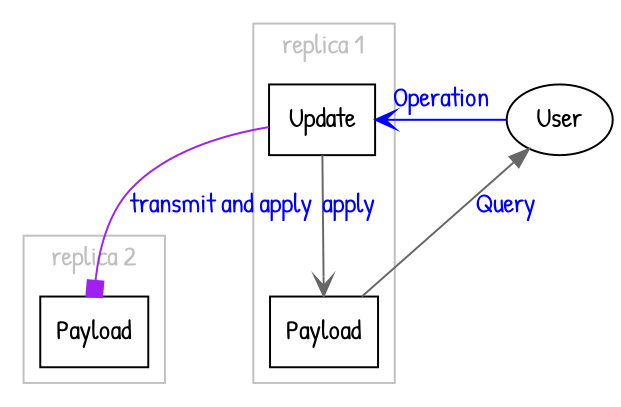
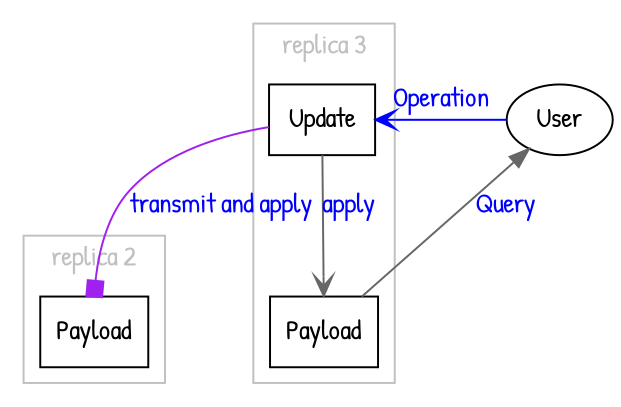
(324, 46) -> (324, 46)
